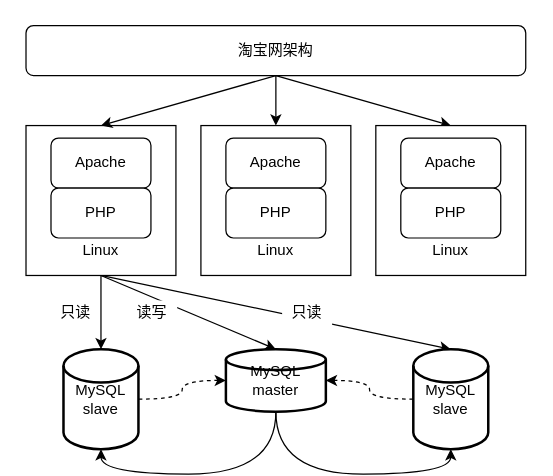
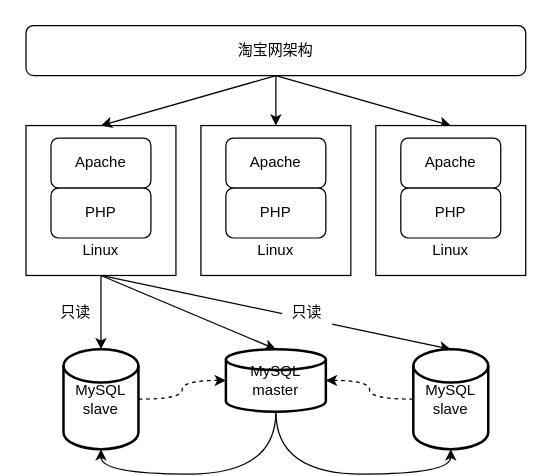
(152, 313) -> none
